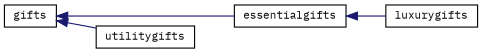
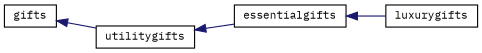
(151, 16) -> (220, 26)
